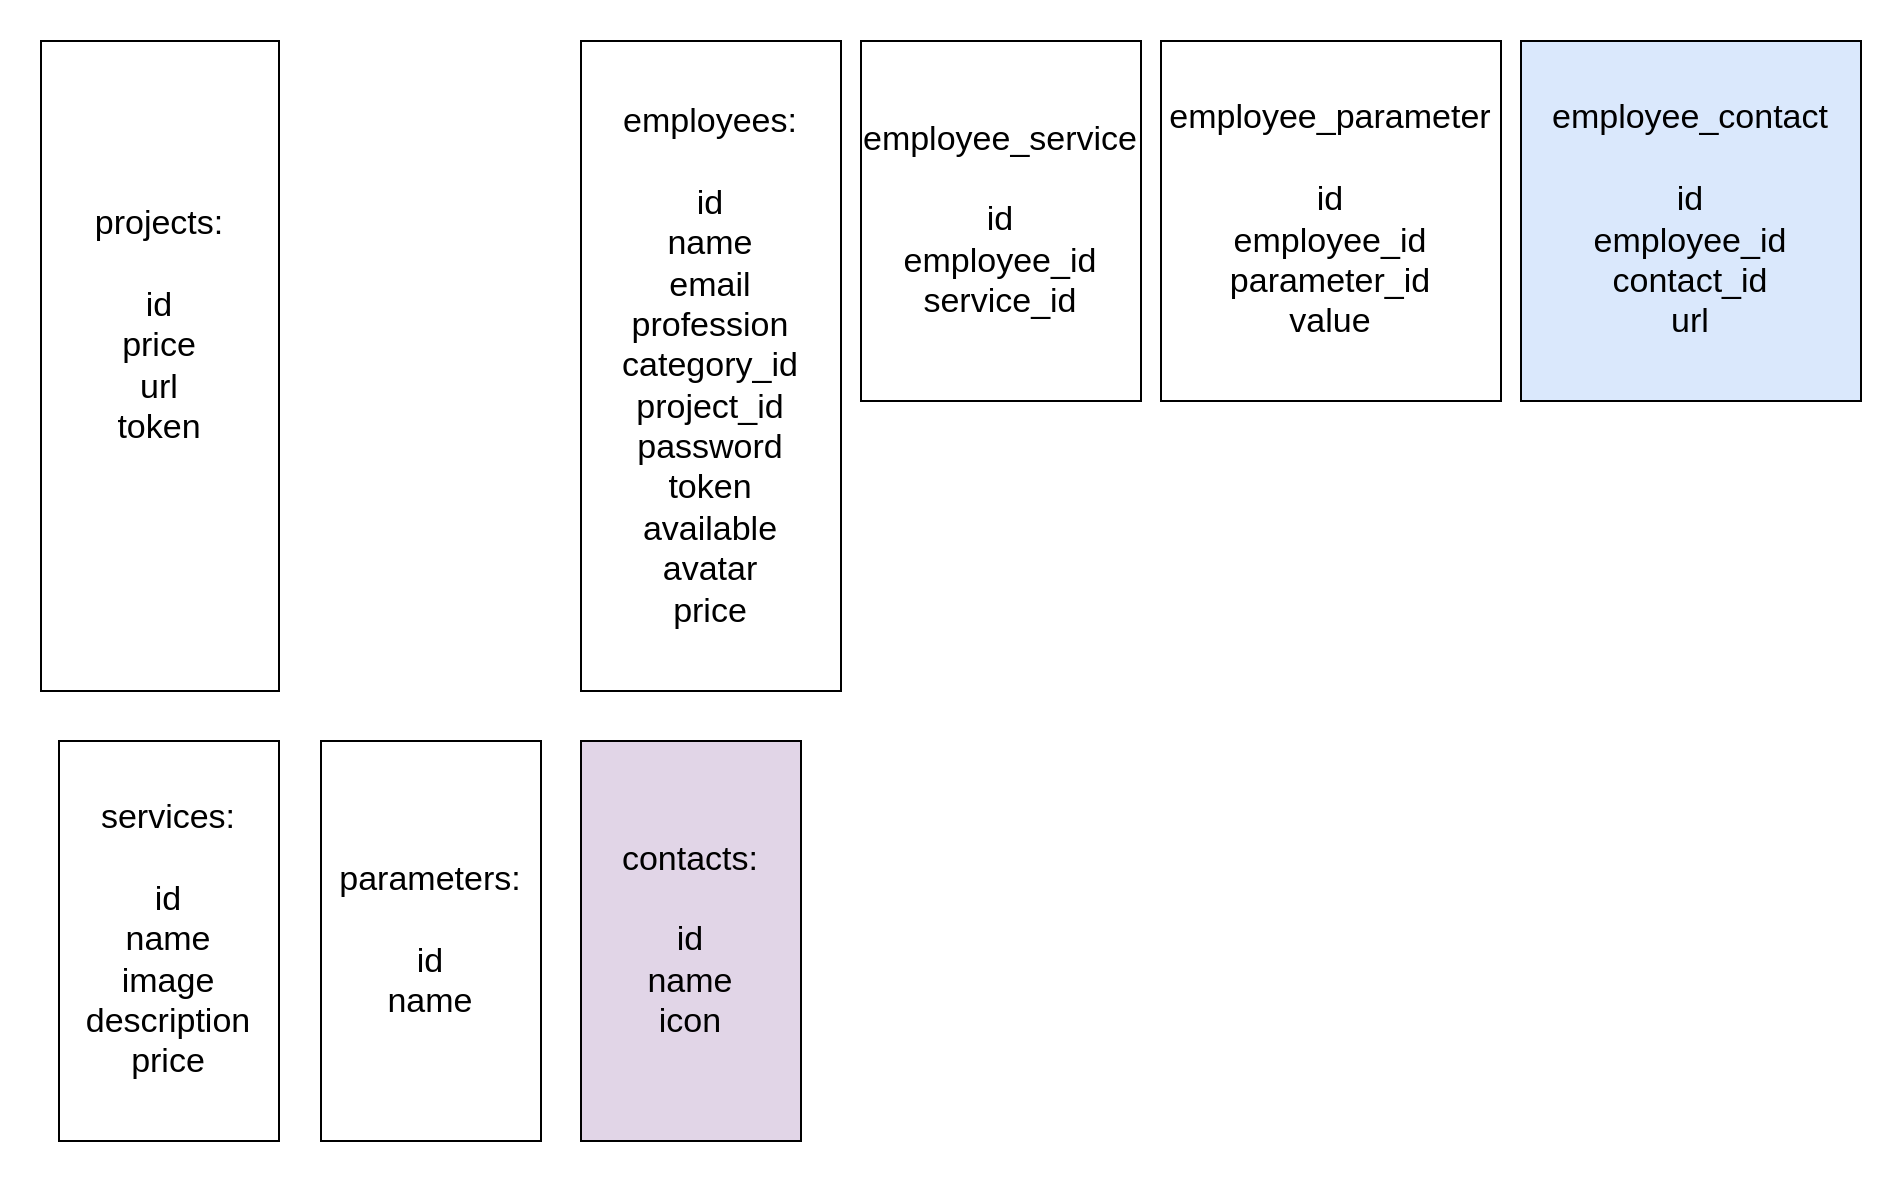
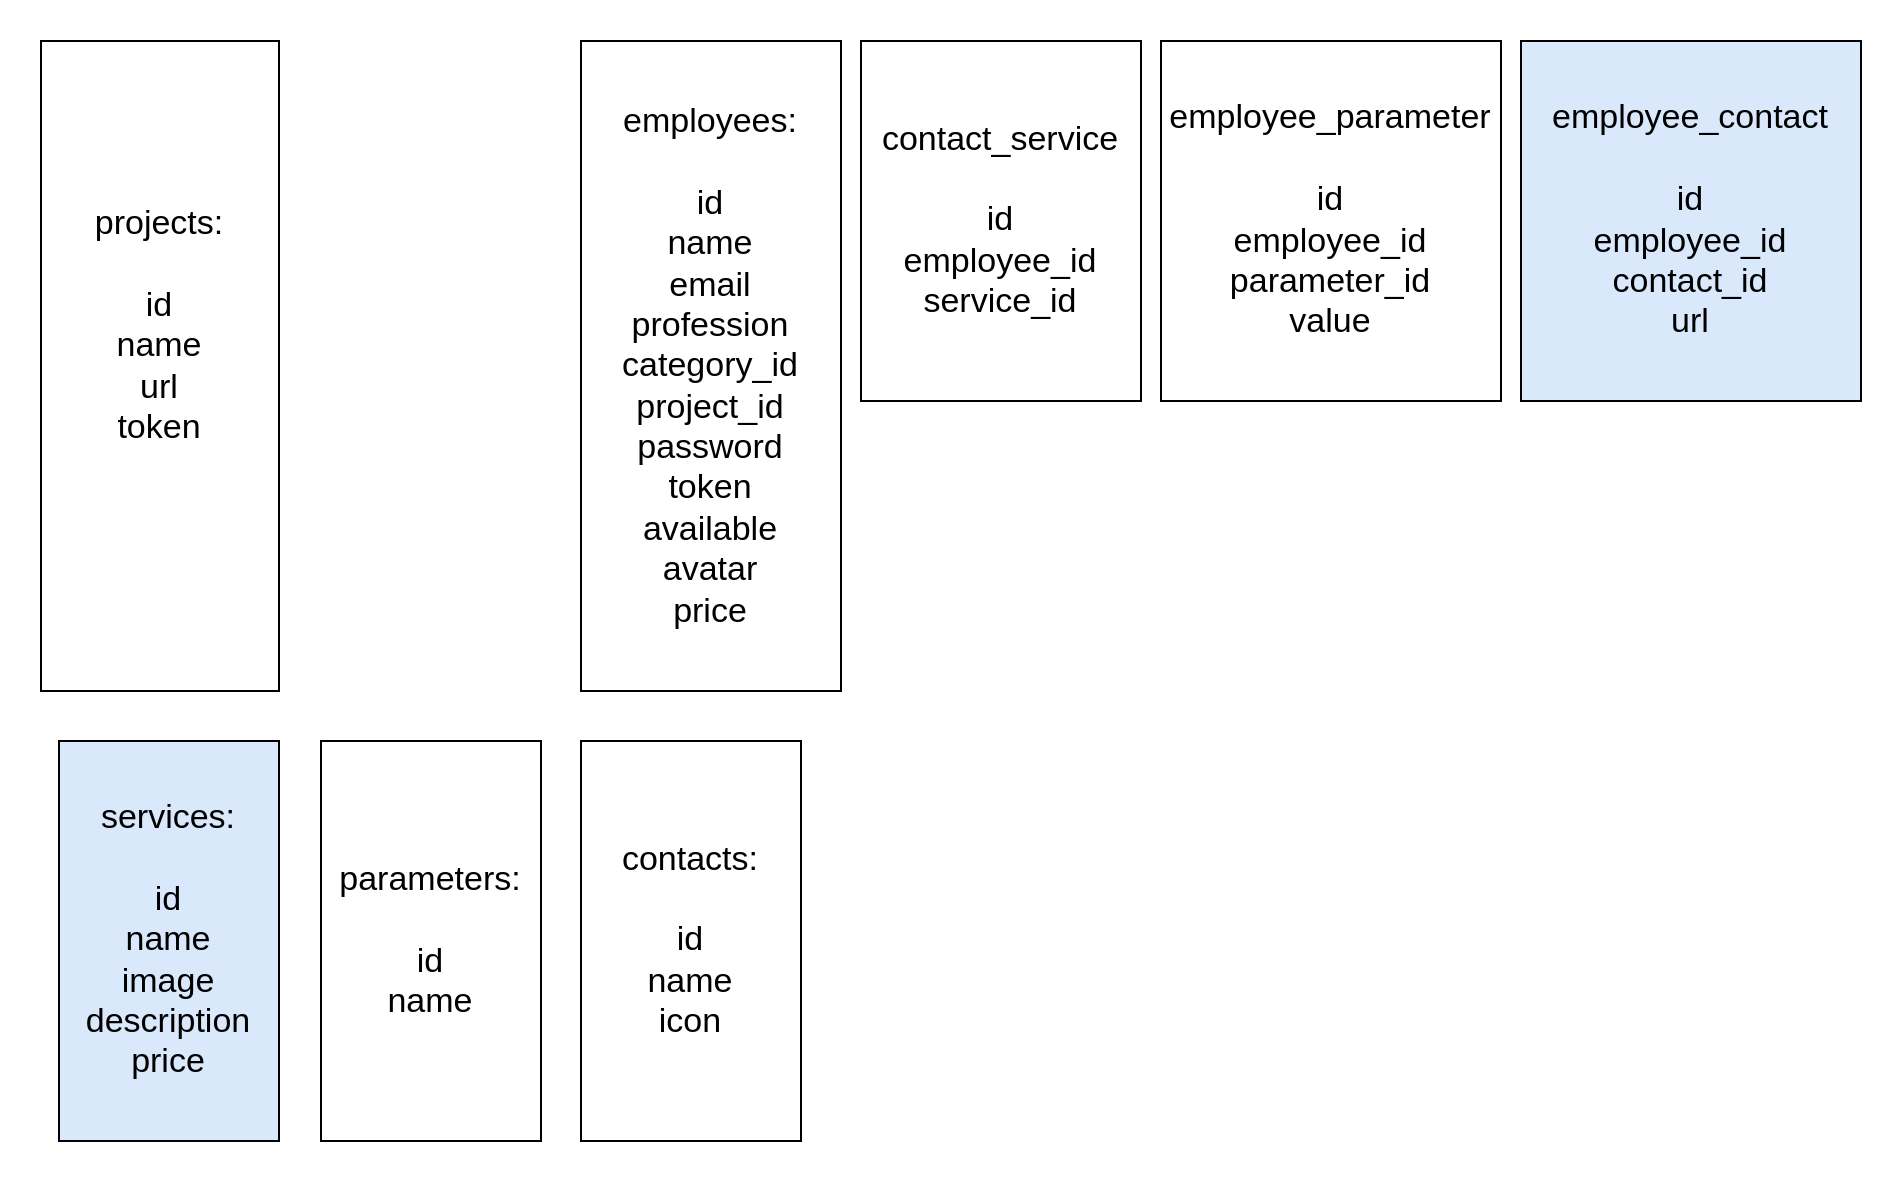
(1001, 221) -> (1001, 221)
(160, 367) -> (160, 367)
(169, 941) -> (169, 941)
(691, 941) -> (691, 941)
